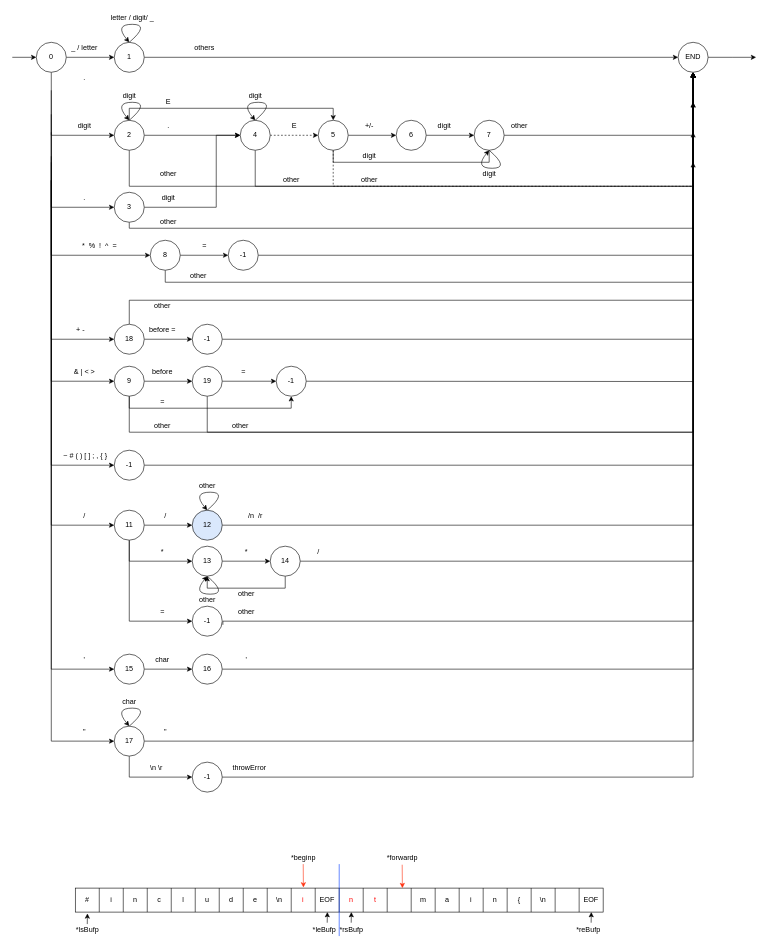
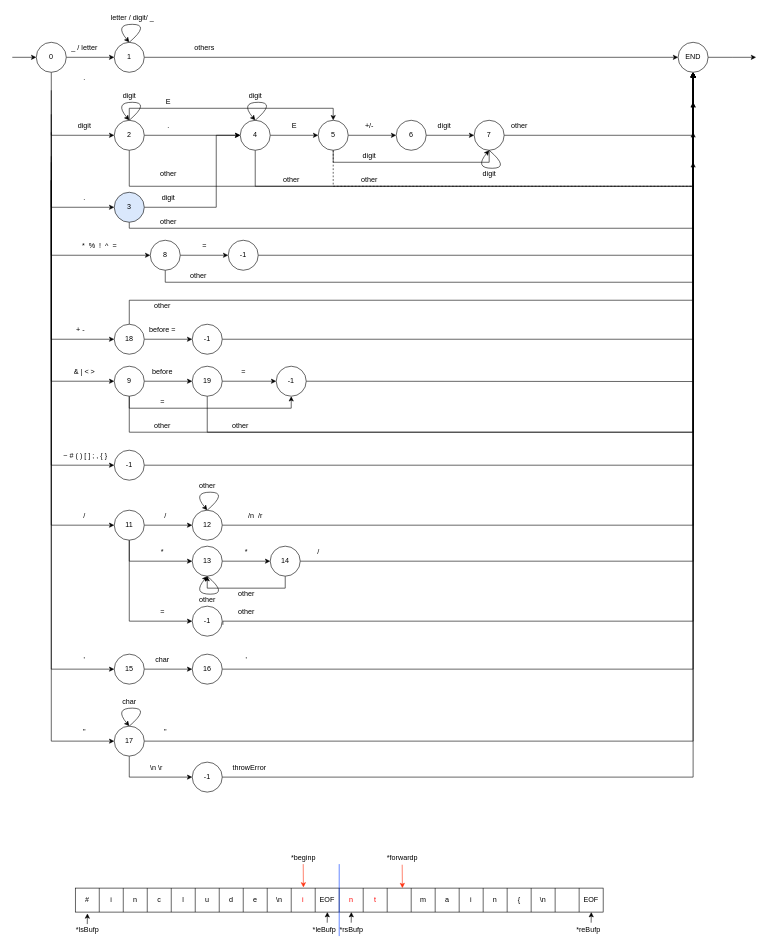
(292, 135) -> (292, 135)
(129, 207) -> (129, 207)
(207, 525) -> (207, 525)
